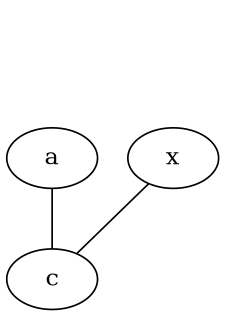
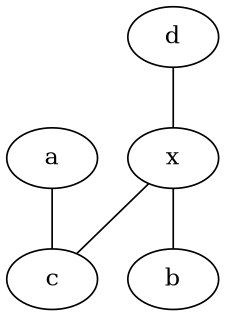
none -> (173, 37)
none -> (173, 279)
